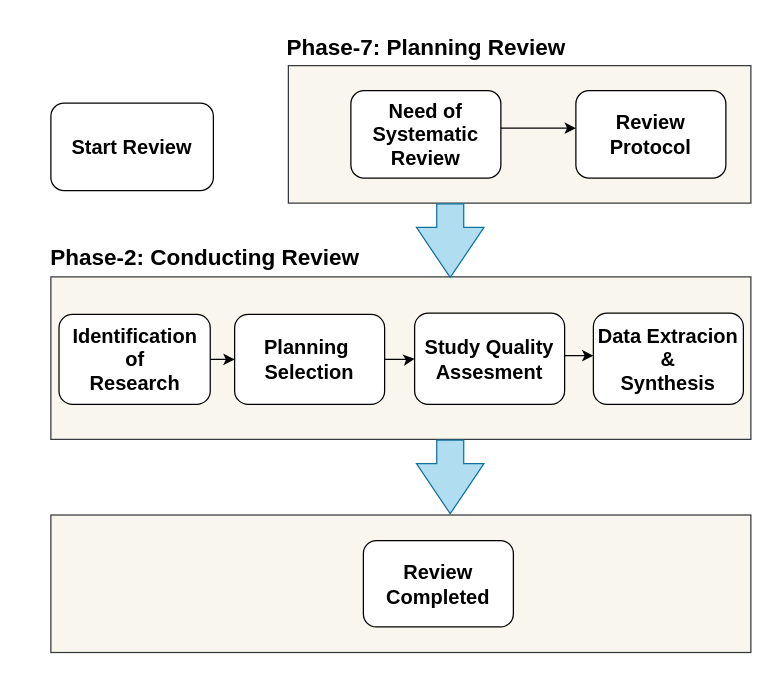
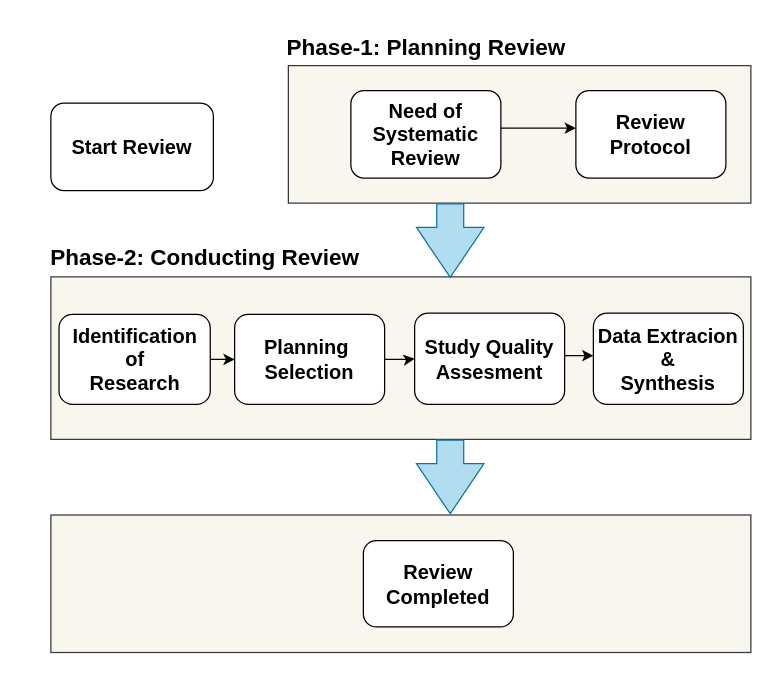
(426, 48) -> (426, 48)
